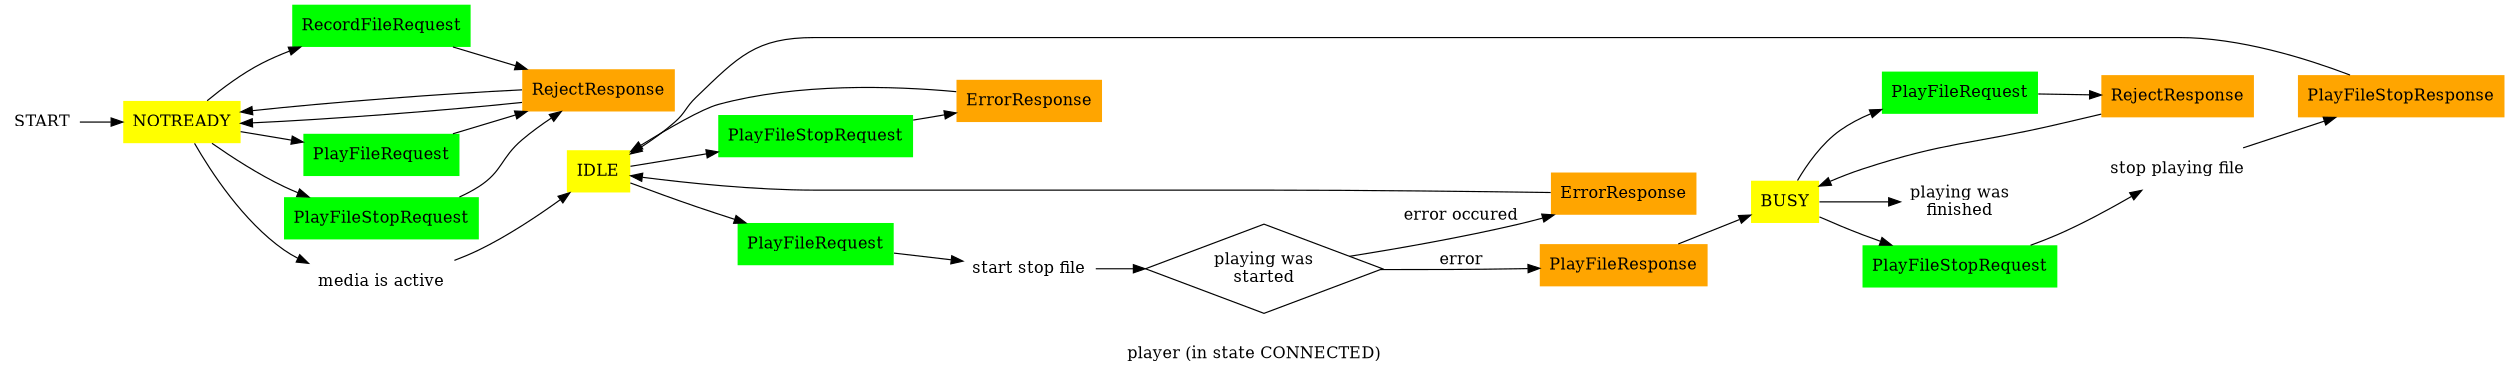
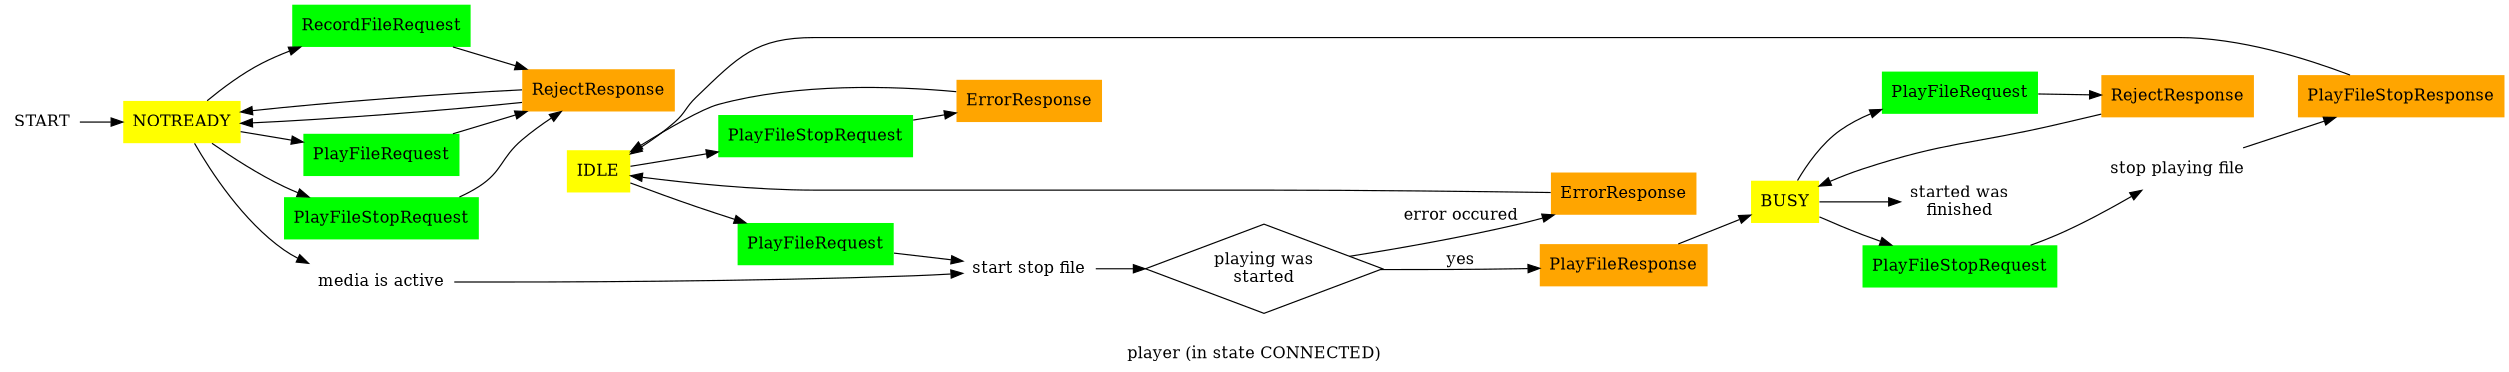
(1960, 202) -> (1960, 202)
(509, 233) -> (703, 281)
(1461, 260) -> (1461, 260)
